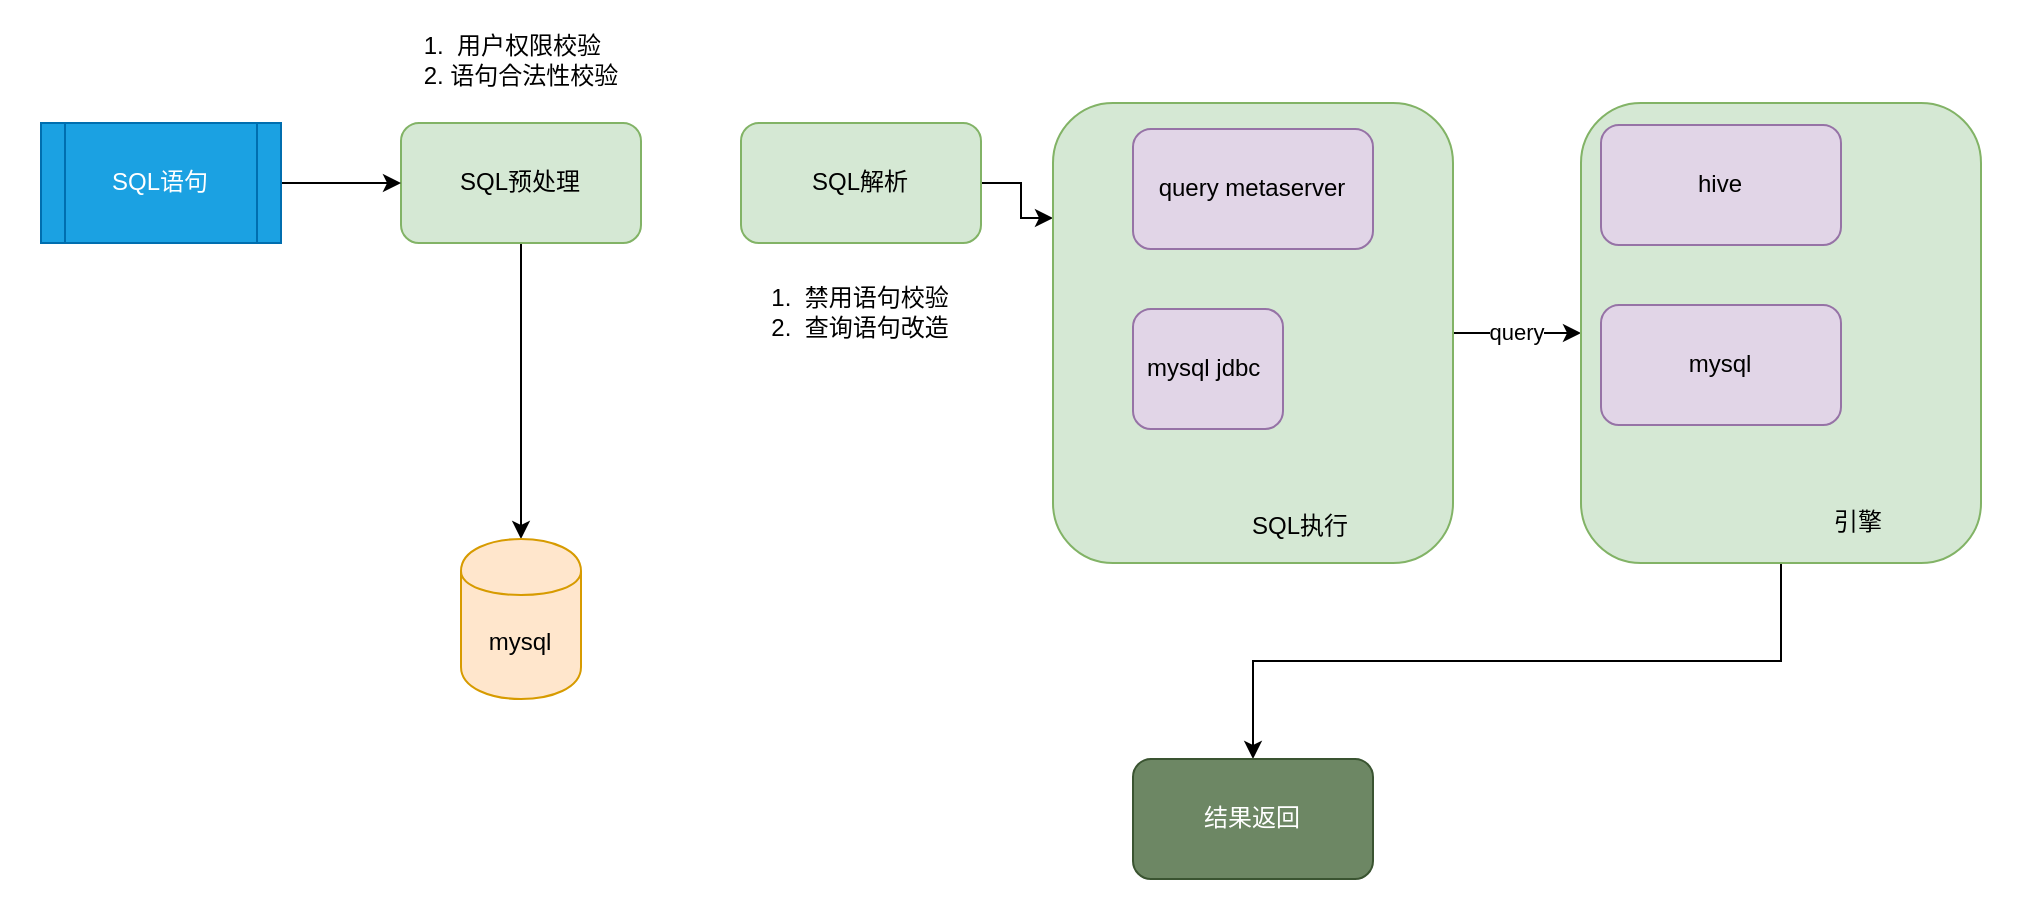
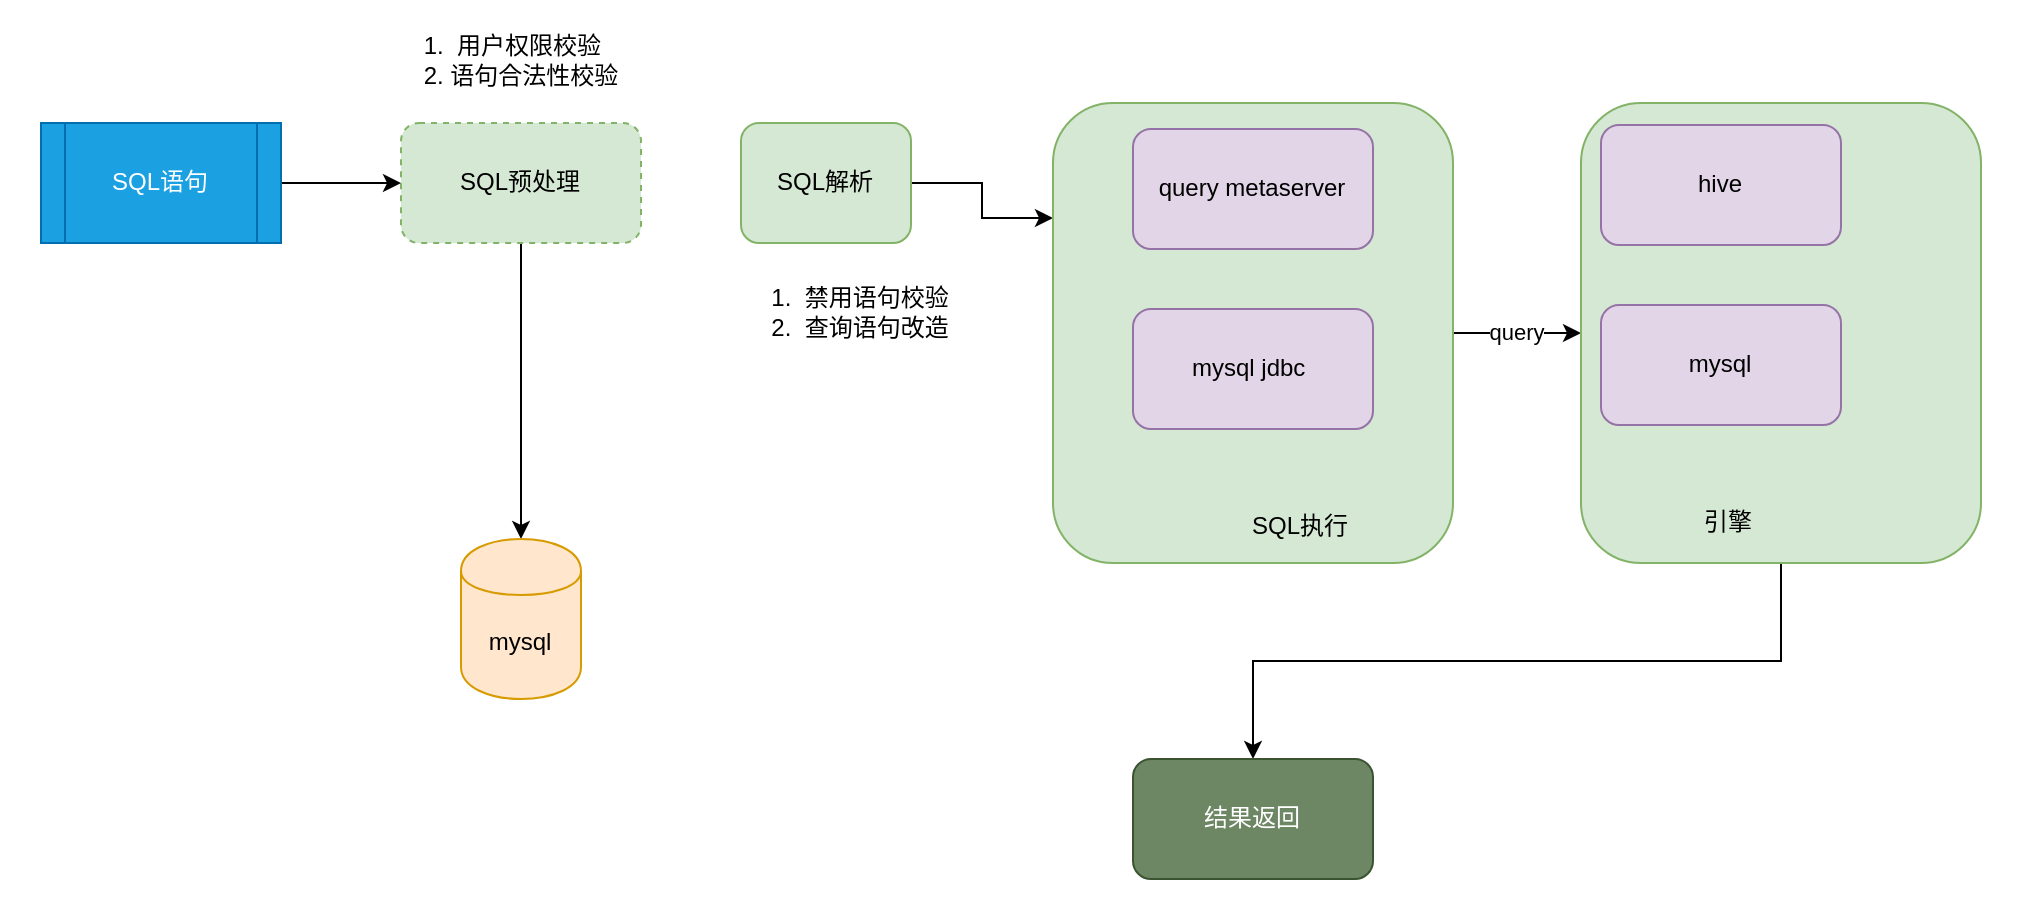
(521, 183) -> (521, 183)
(861, 183) -> (826, 183)
(1208, 369) -> (1253, 369)
(1859, 522) -> (1729, 522)
